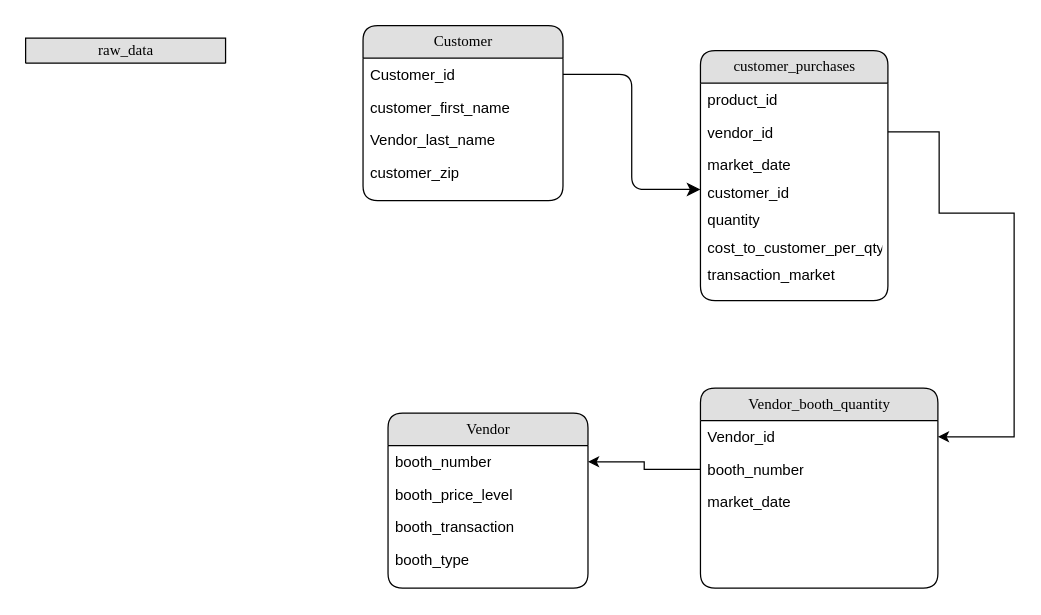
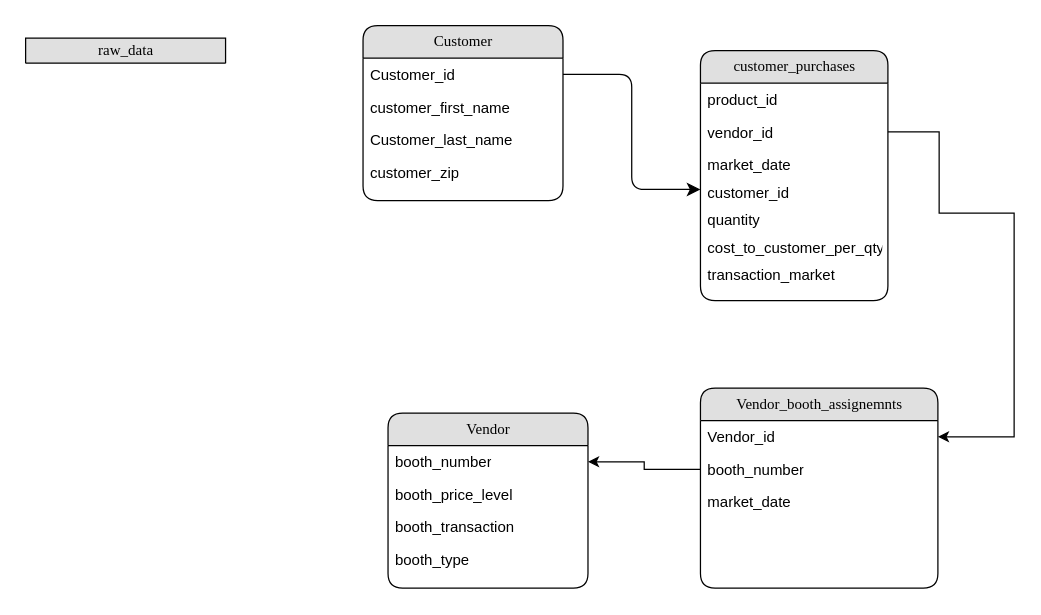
(436, 141) -> (444, 141)
(820, 404) -> (820, 404)
